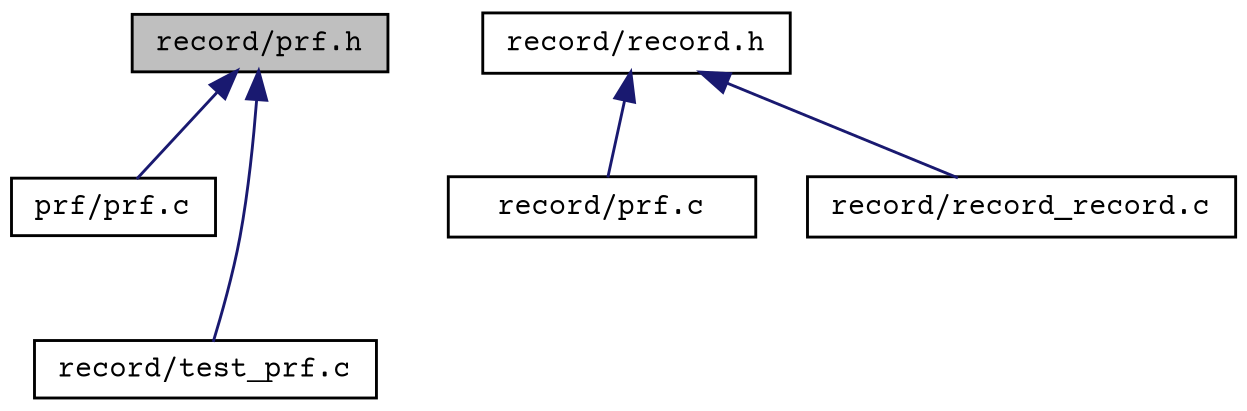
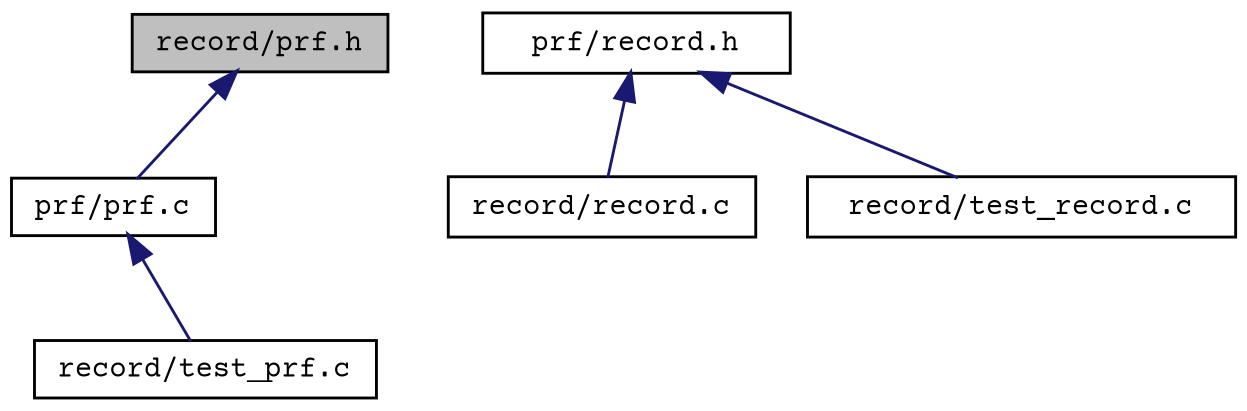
(637, 43) -> (637, 43)
(602, 207) -> (602, 207)
(1022, 207) -> (1022, 207)
(242, 223) -> (167, 300)
